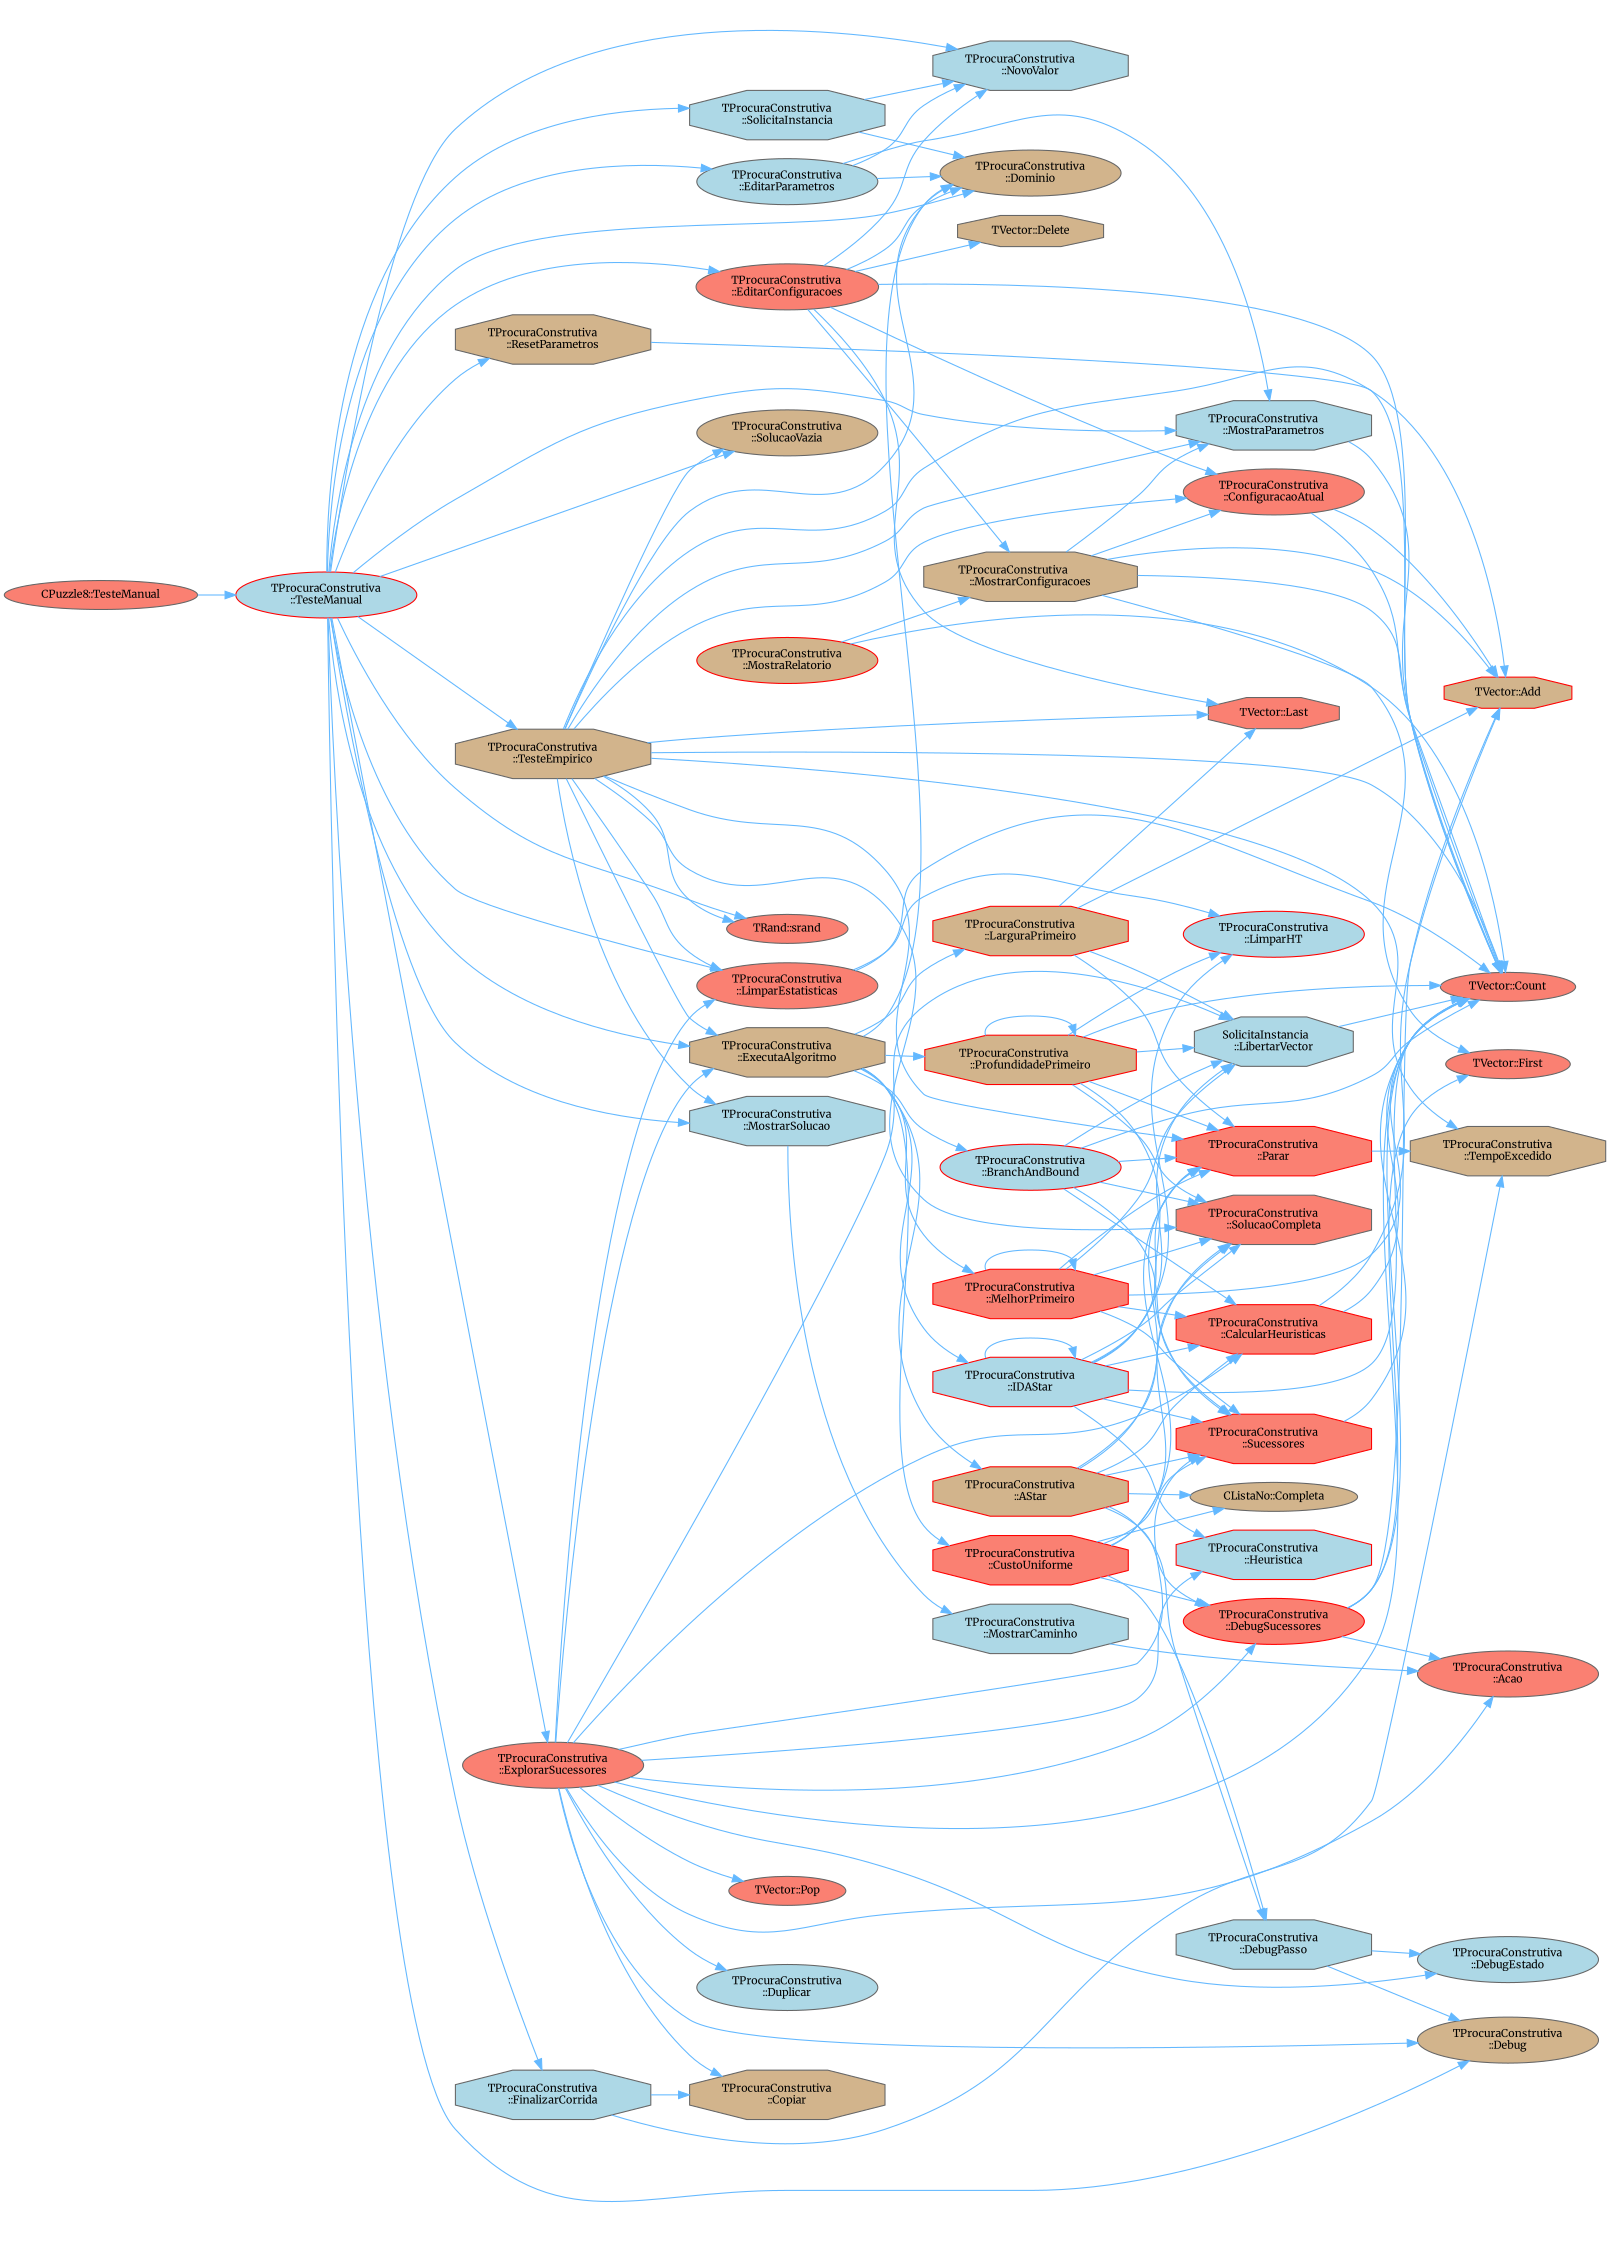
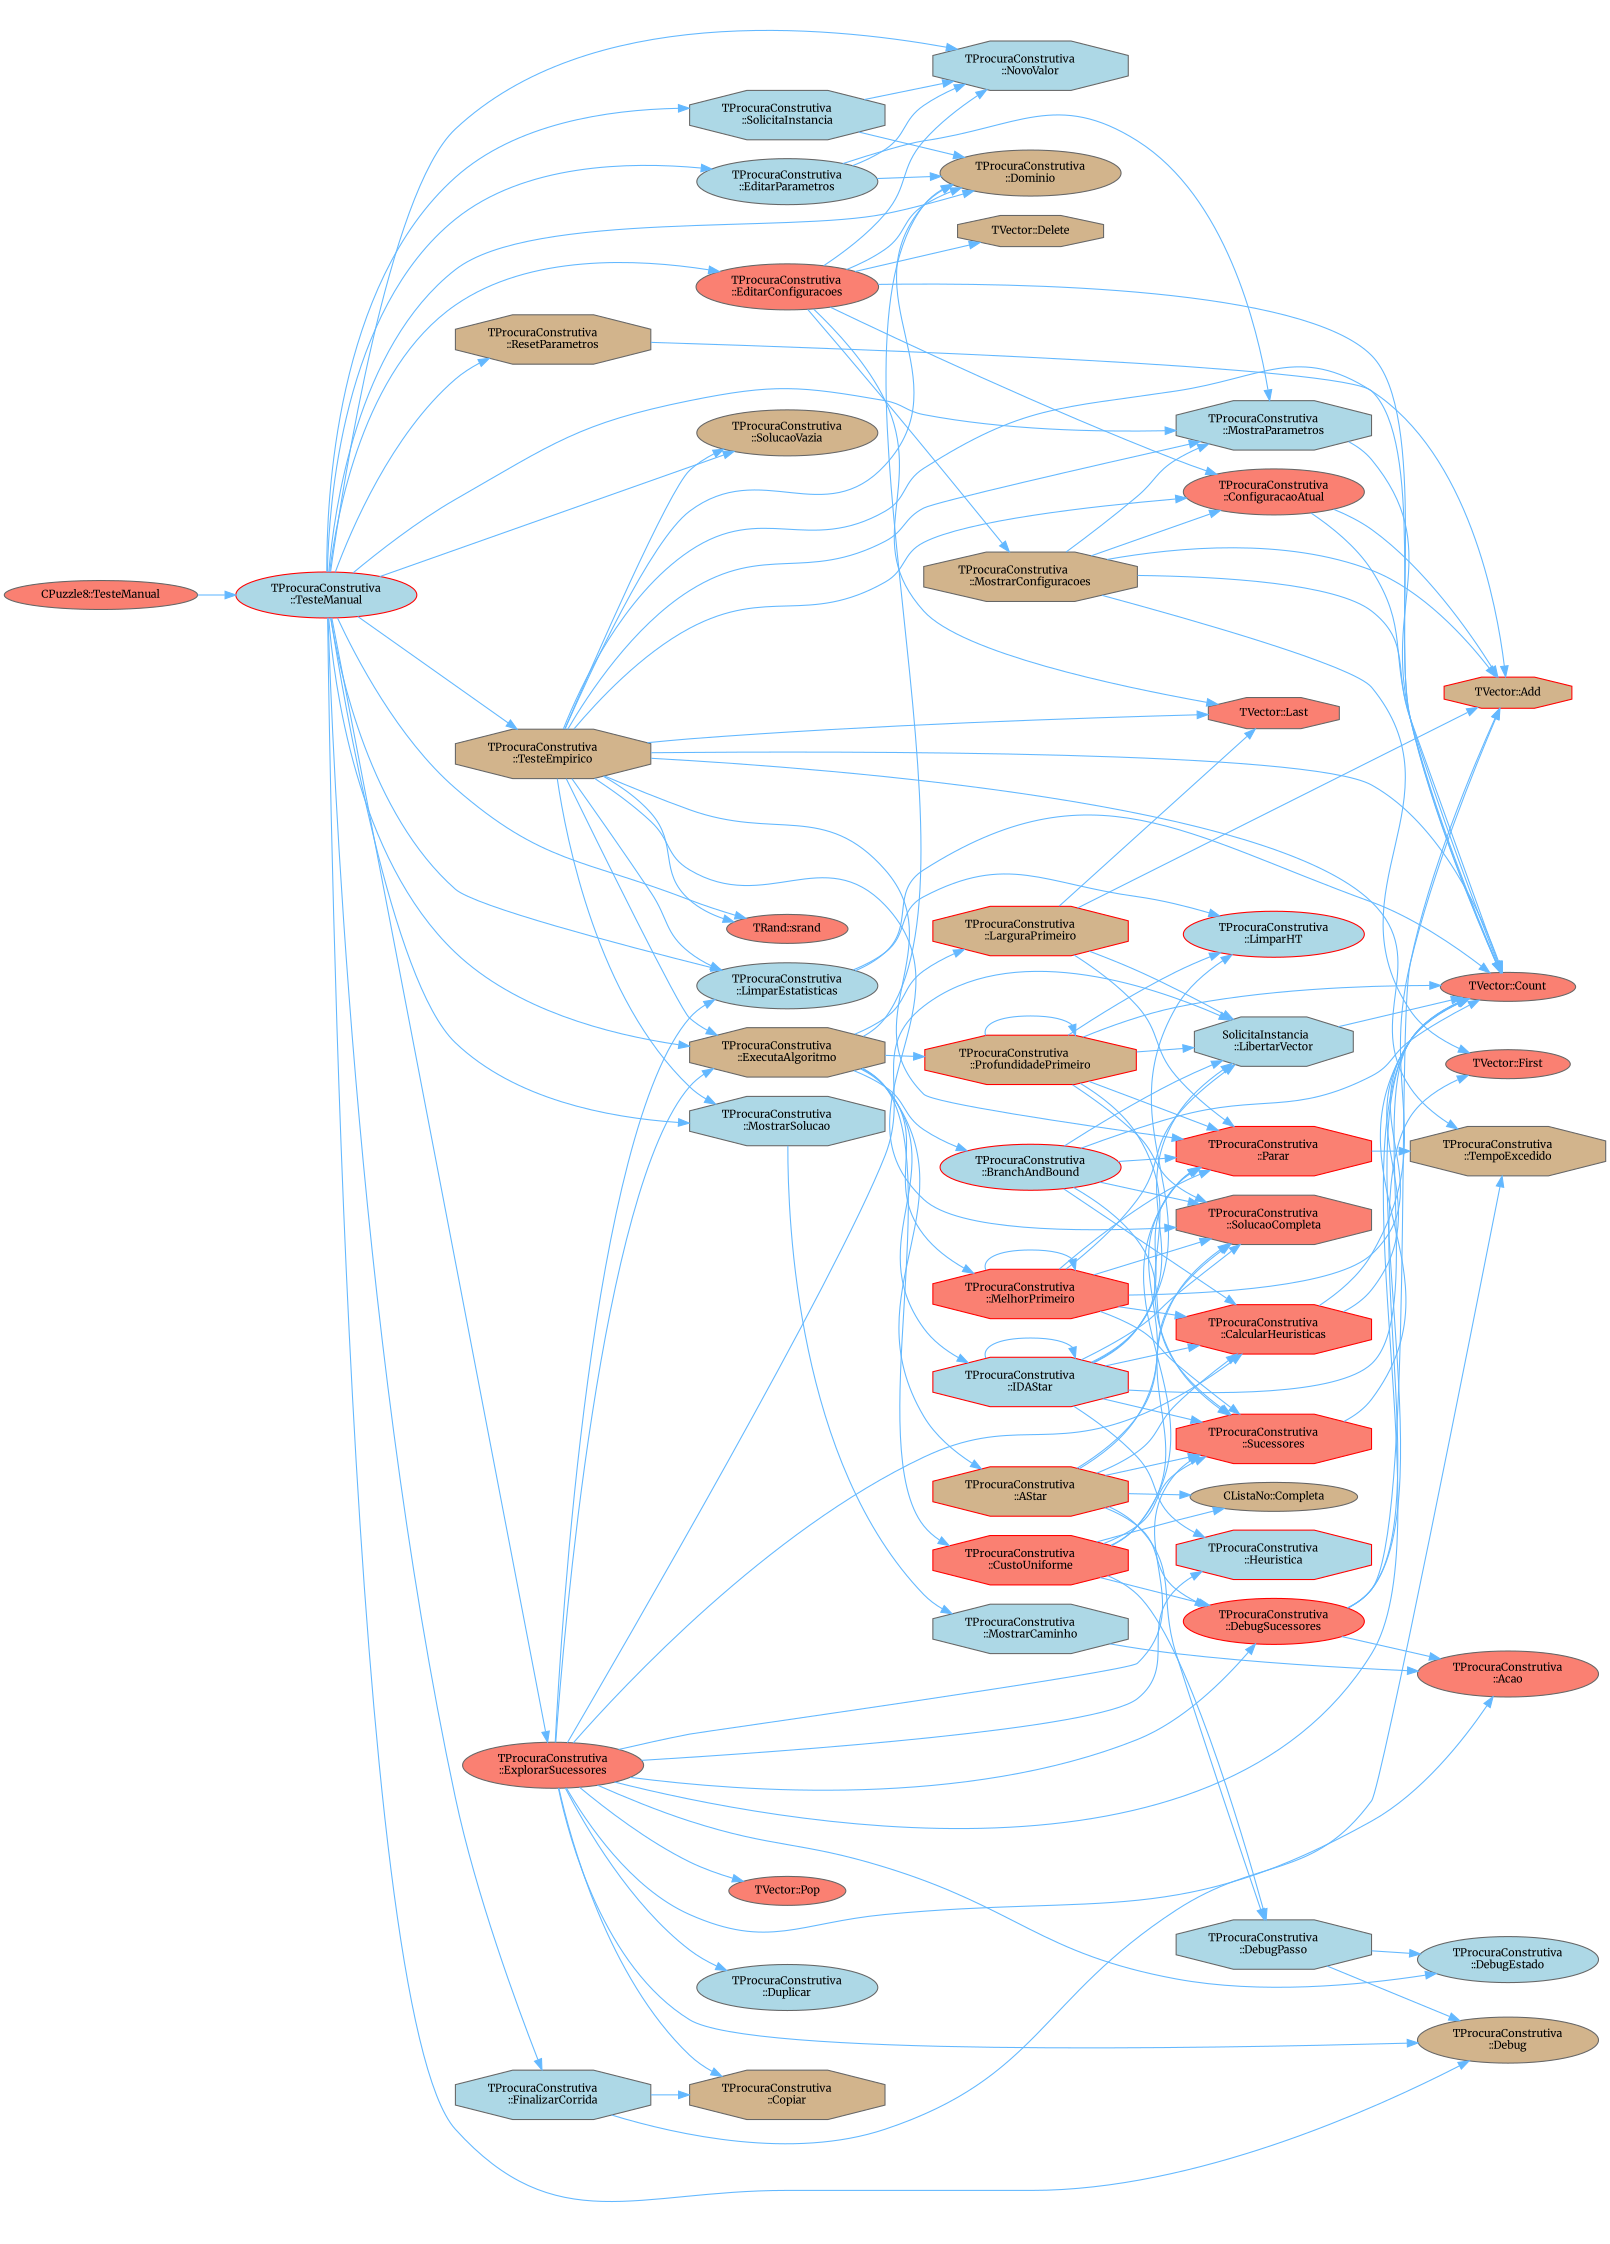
(787, 660) -> none
(787, 986) -> (787, 986)
